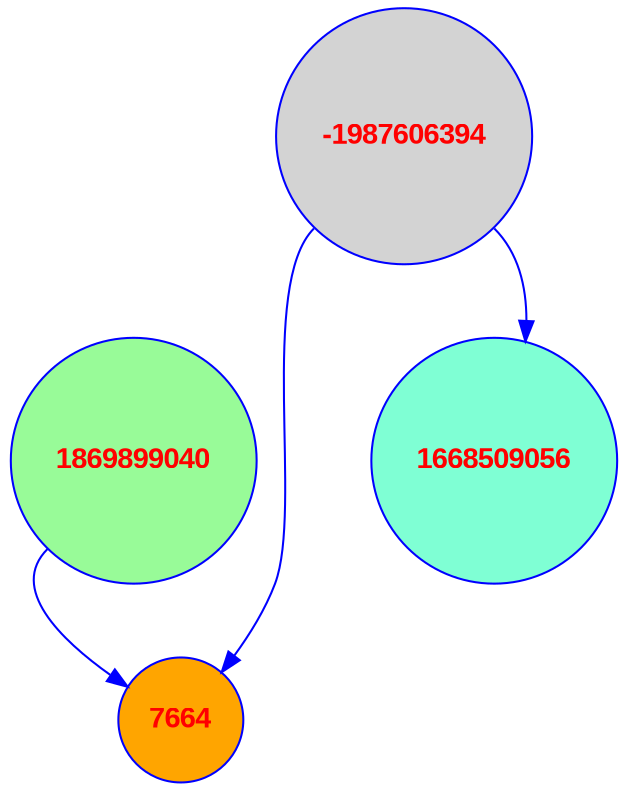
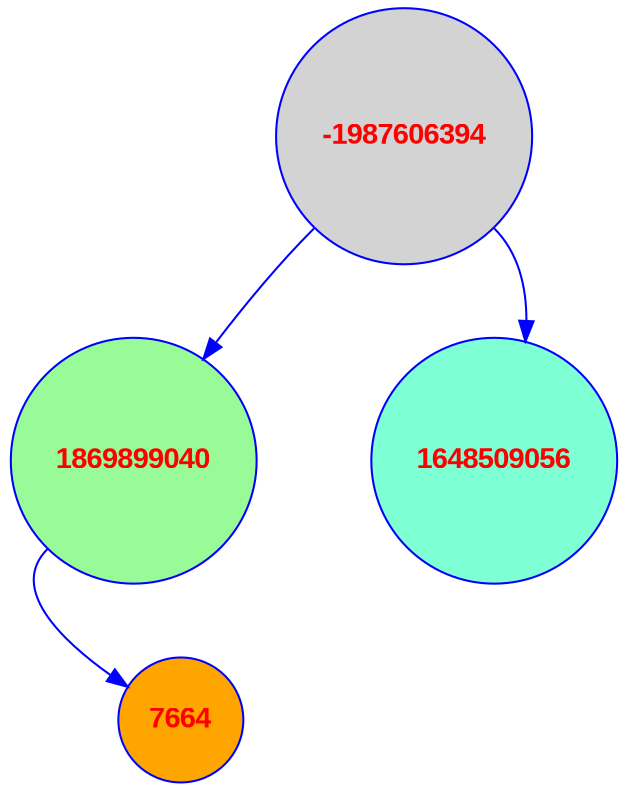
(285, 445) -> (263, 284)
(494, 461) -> (494, 461)
